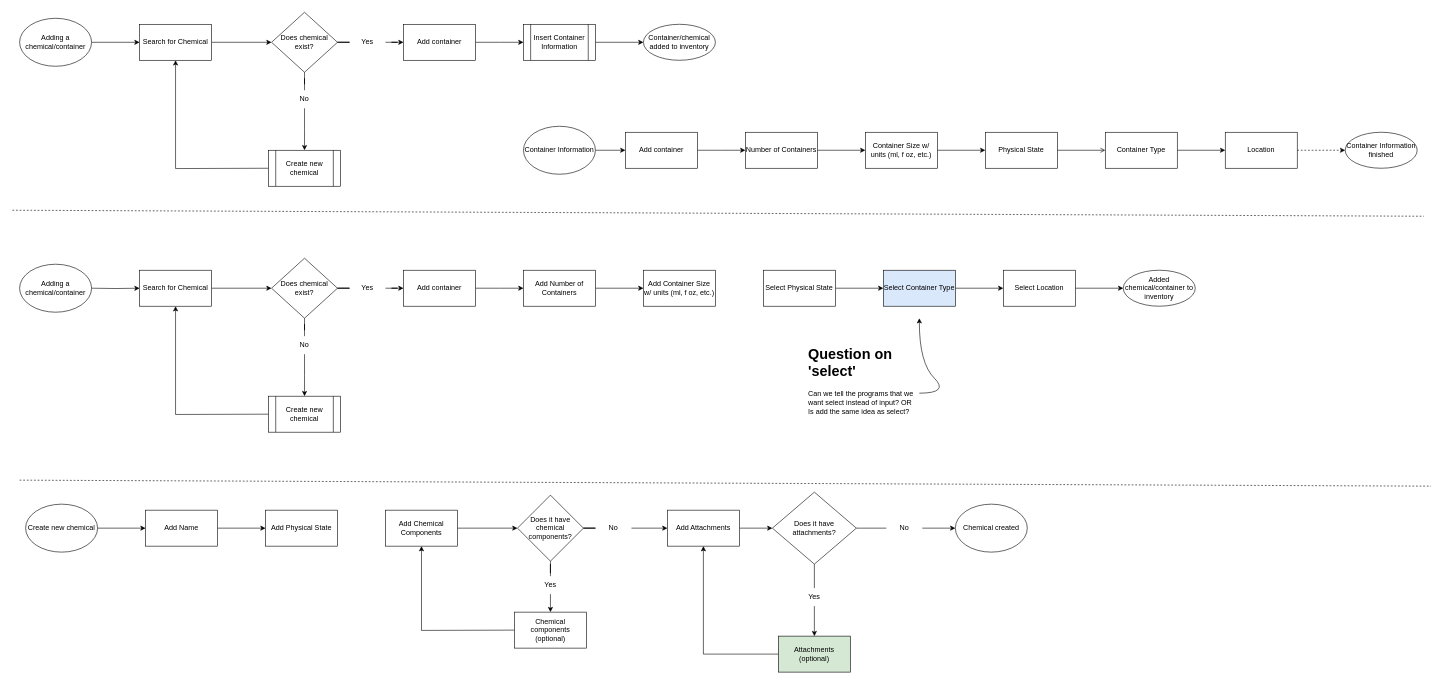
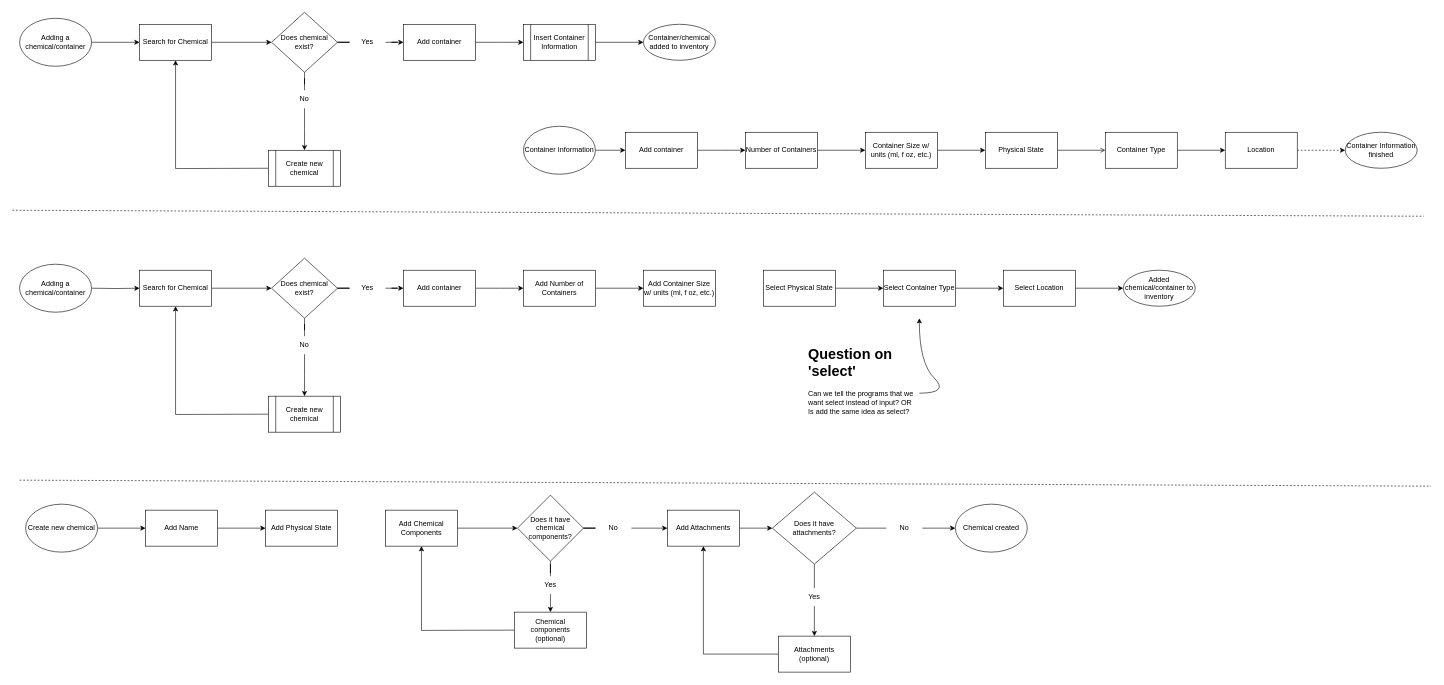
(920, 288) -> (920, 288)
(815, 654) -> (815, 654)
